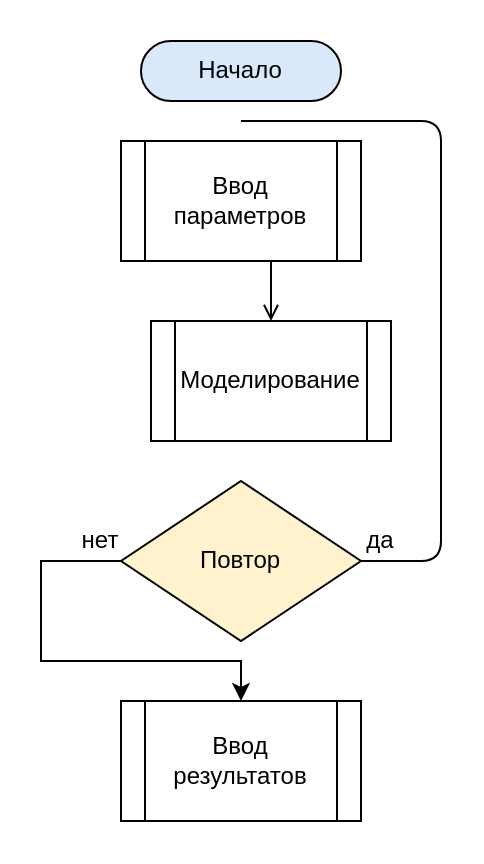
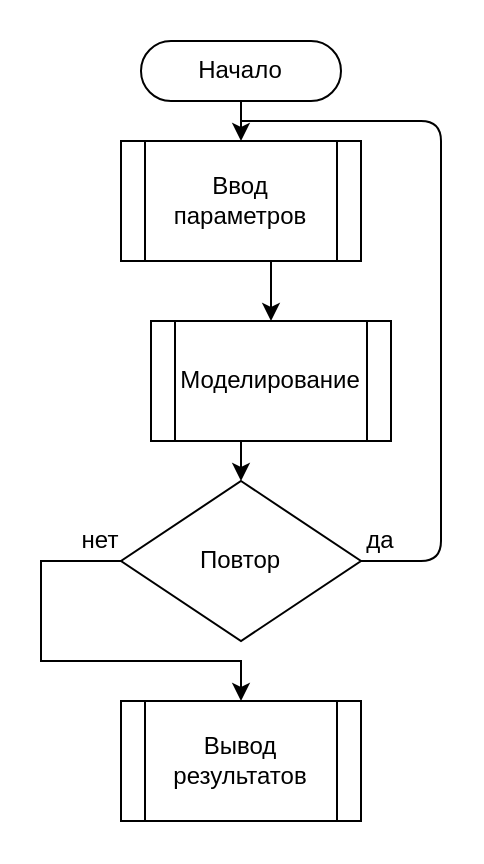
(241, 71) -> (241, 71)
none -> (241, 114)
(271, 308) -> (271, 306)
none -> (241, 453)
(241, 561) -> (241, 561)
(241, 761) -> (241, 761)
